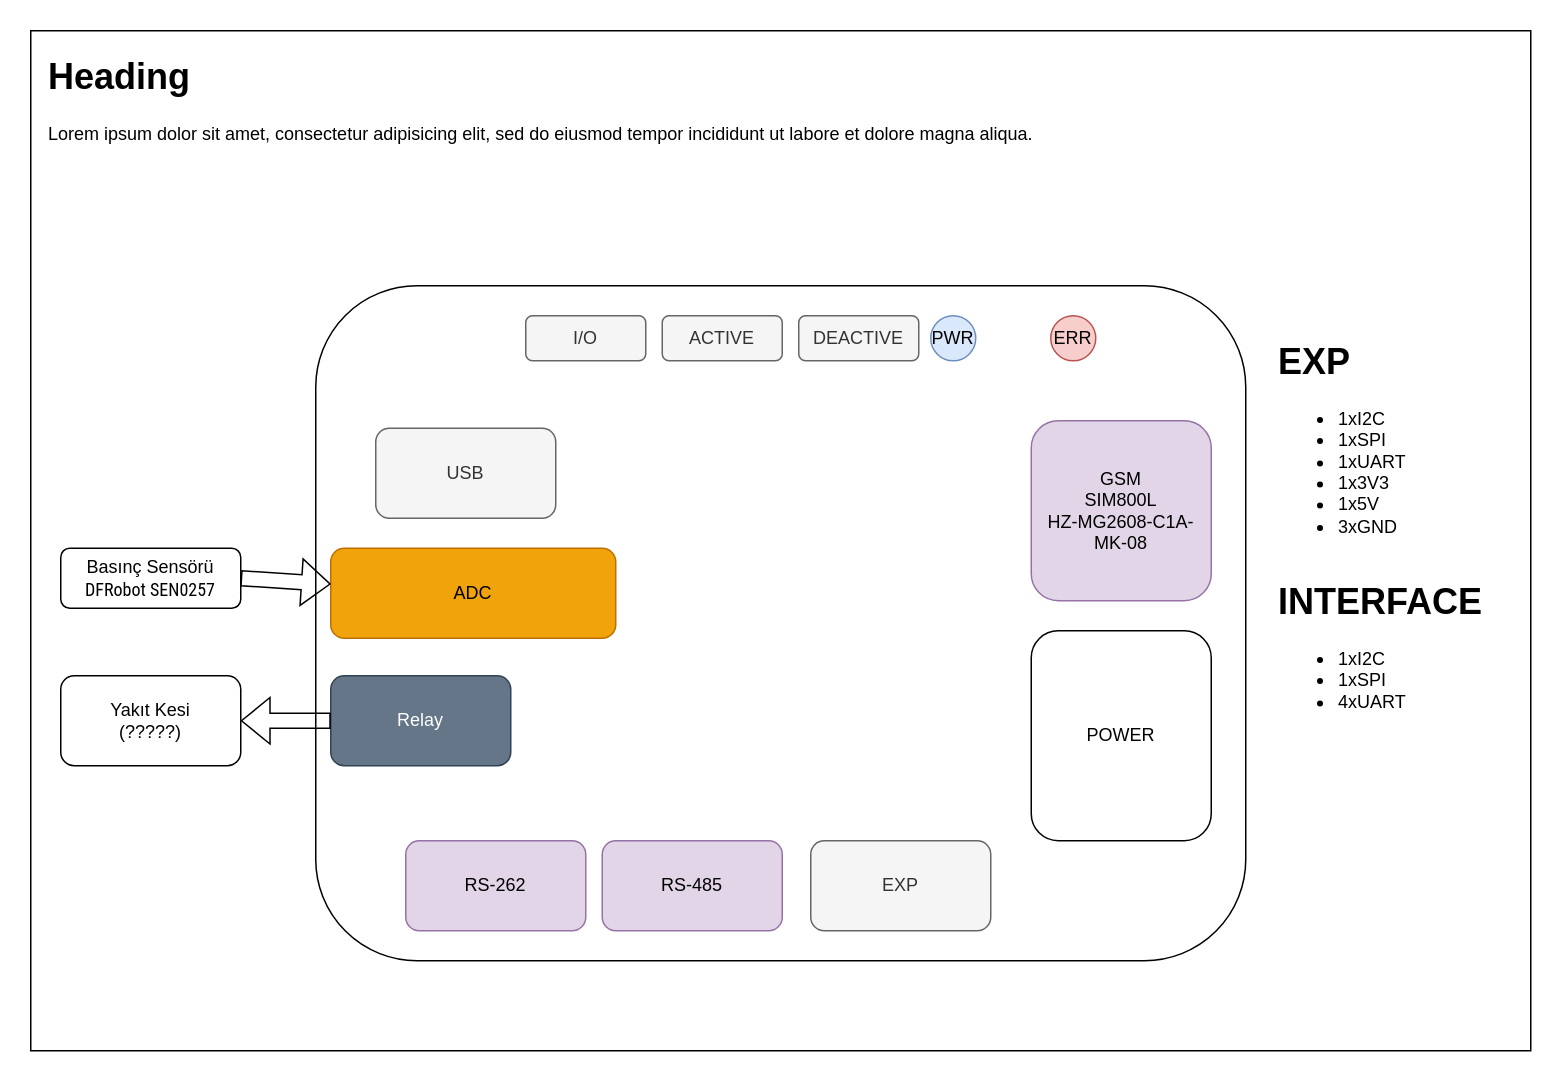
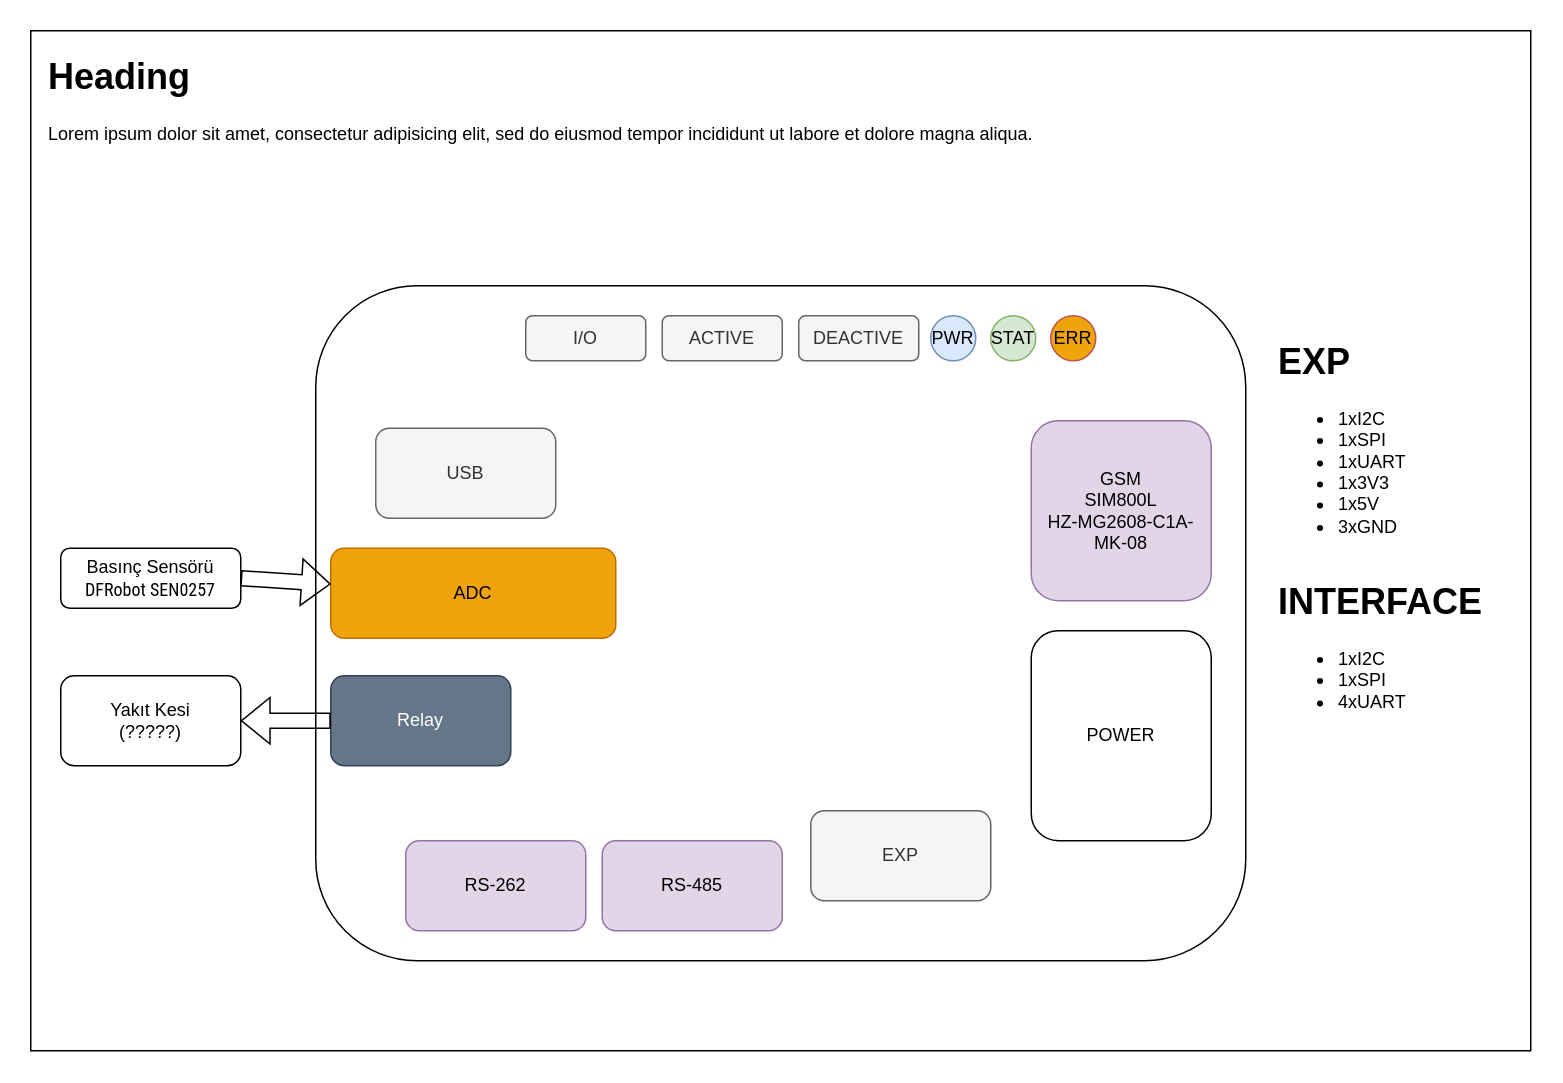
none -> (1013, 338)
(1073, 338) -> (1073, 338)
(901, 886) -> (901, 856)
